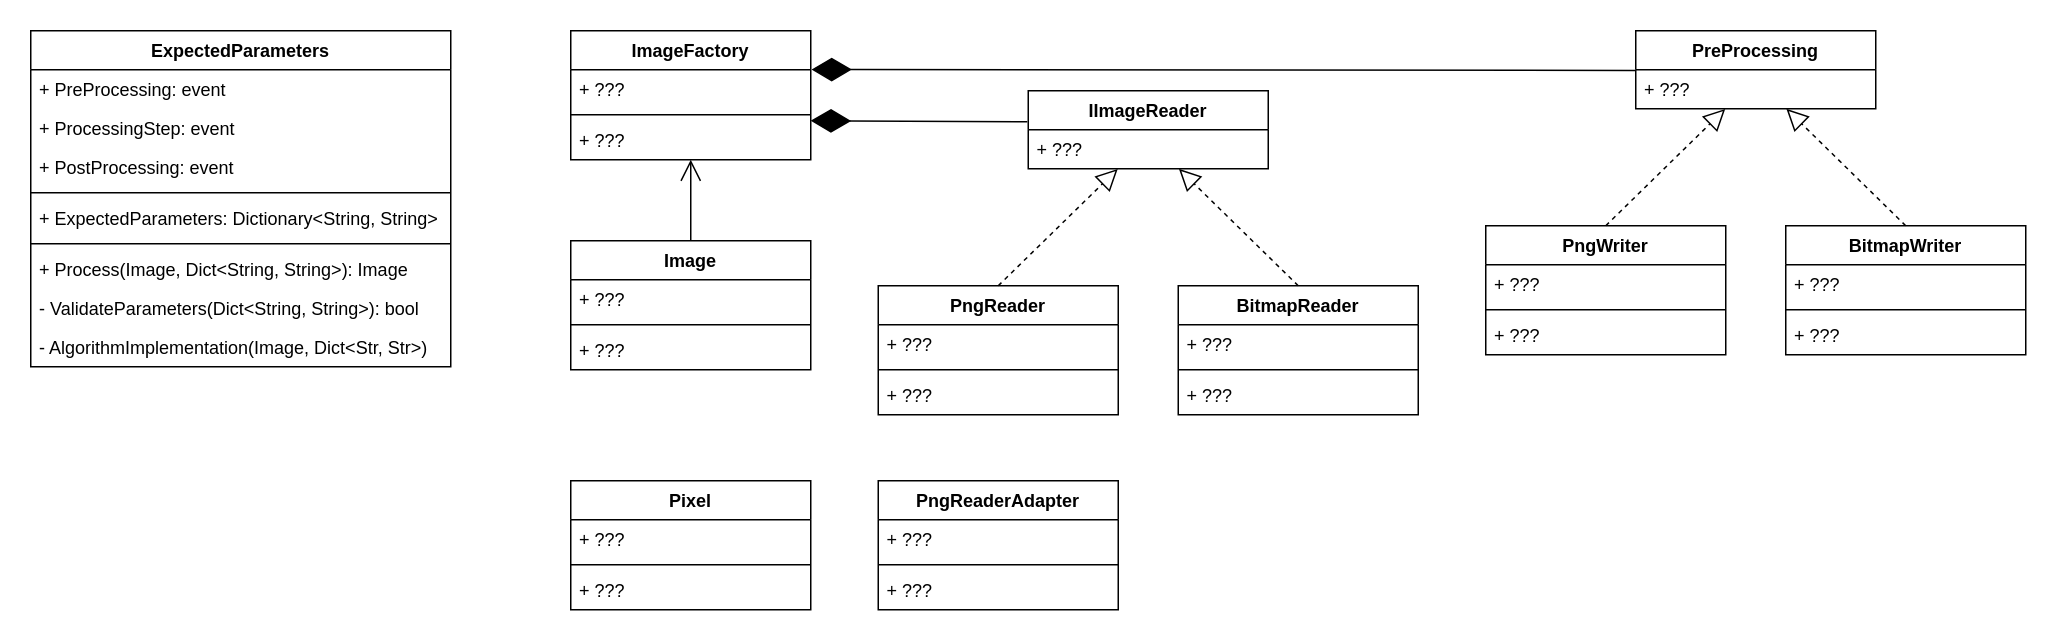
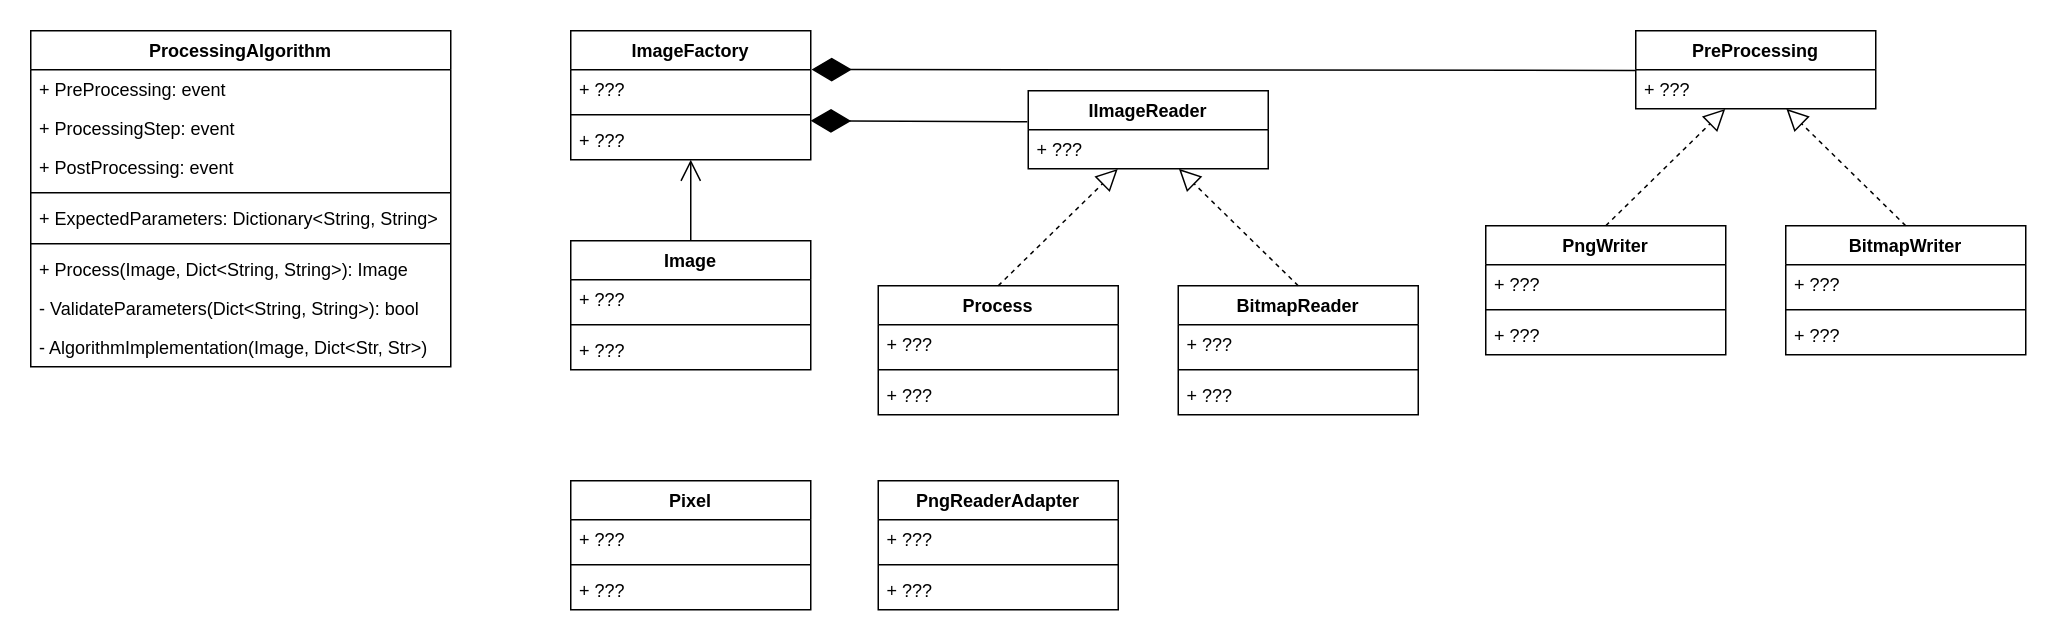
(240, 51) -> (240, 51)
(998, 306) -> (998, 306)
